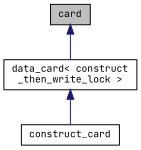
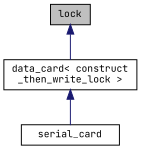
(70, 15) -> (70, 15)
(70, 135) -> (70, 135)
